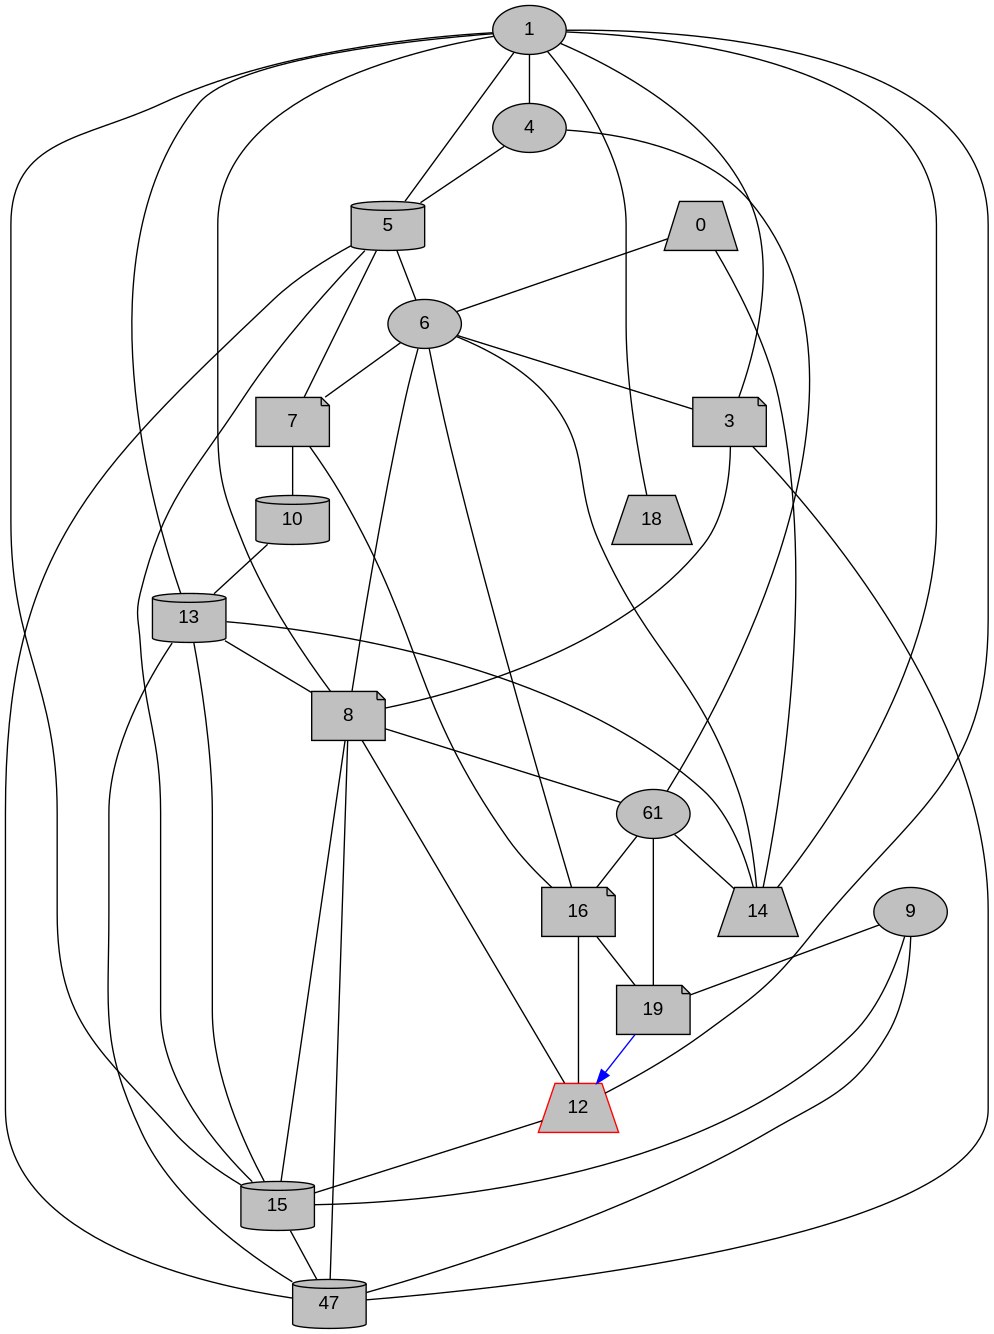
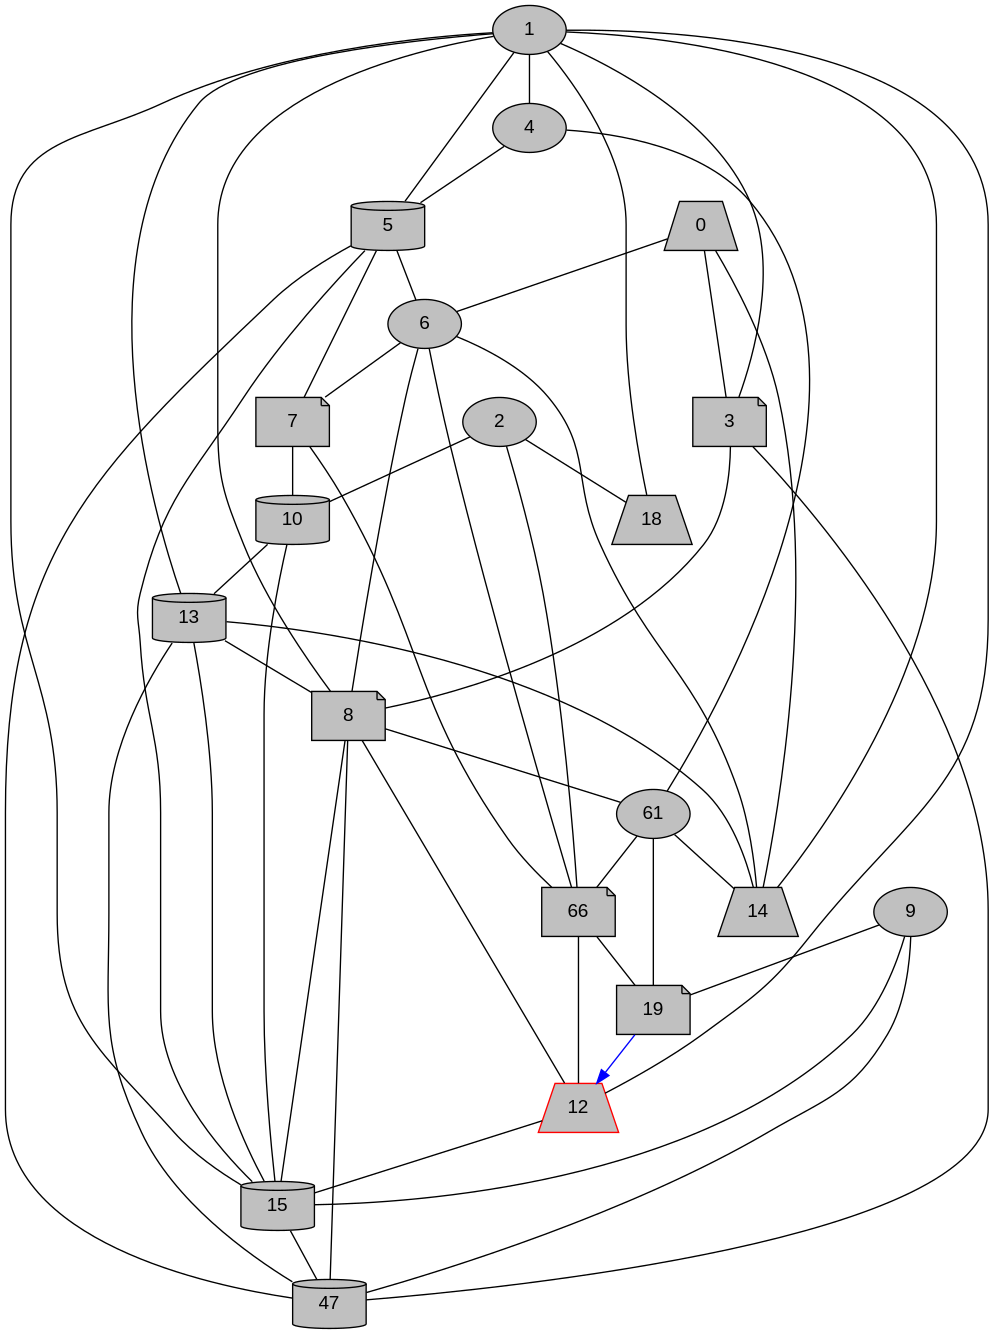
(575, 372) -> (715, 324)
none -> (500, 422)
none -> (264, 862)
(578, 912) -> (578, 912)
